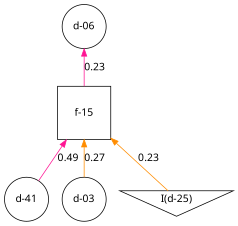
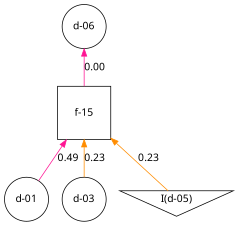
(95, 67) -> (95, 67)
(95, 158) -> (95, 158)
(27, 199) -> (27, 199)
(177, 199) -> (177, 199)
